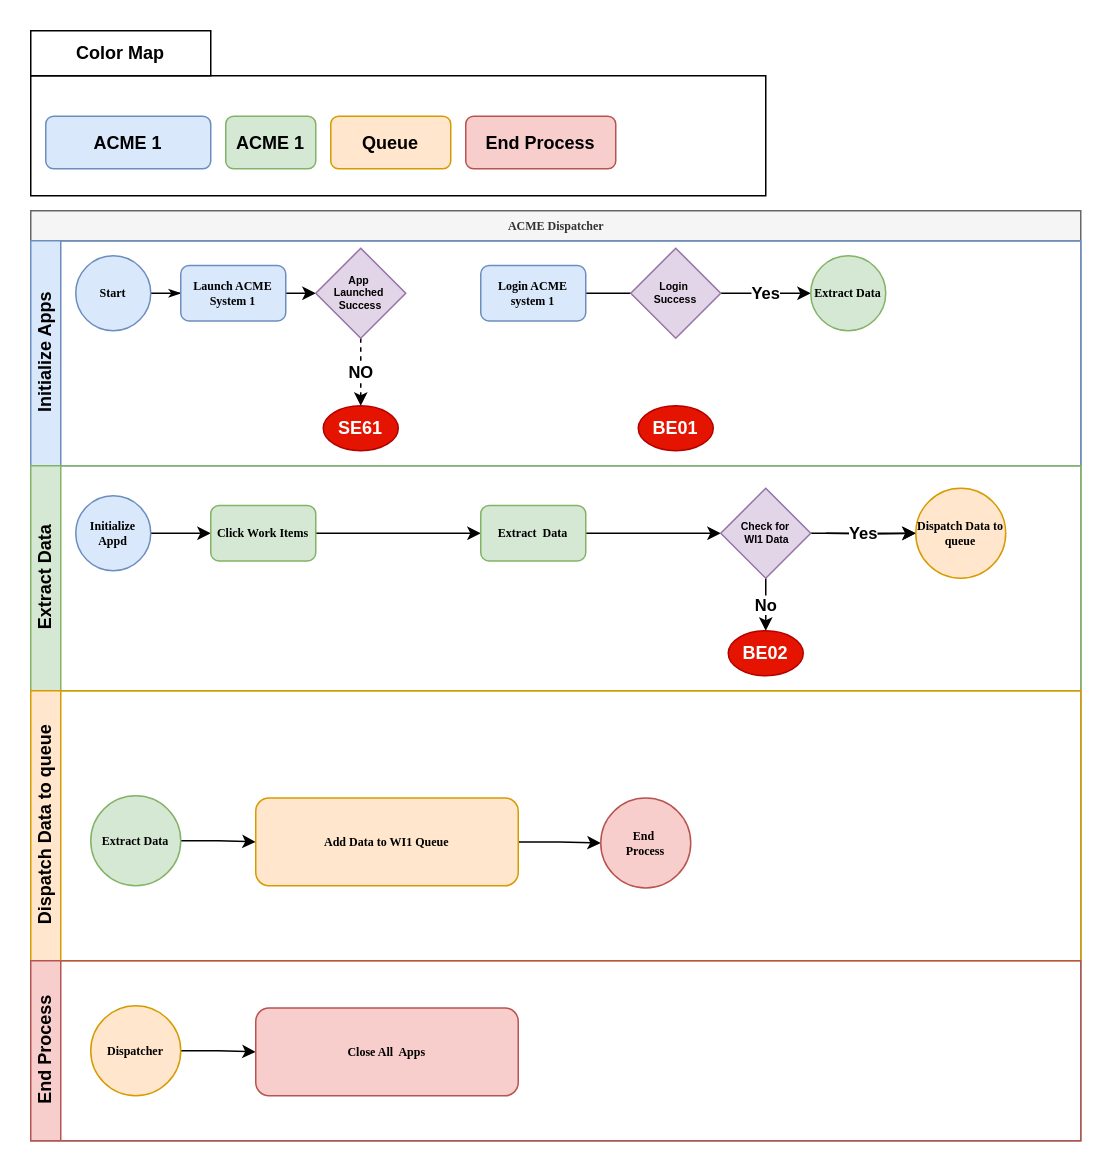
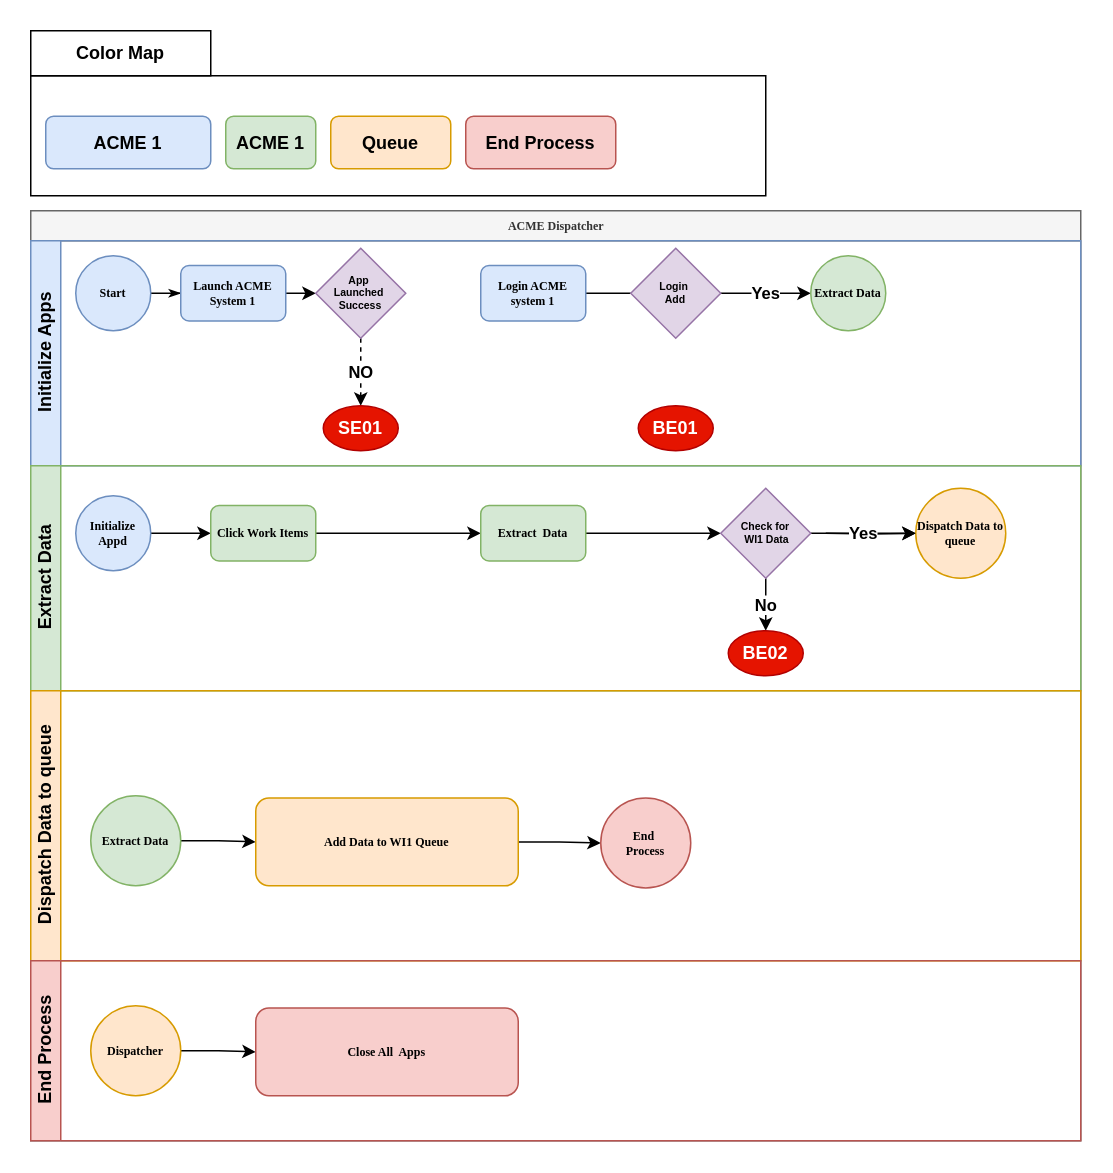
(676, 293) -> (676, 293)
(361, 428) -> (361, 428)
